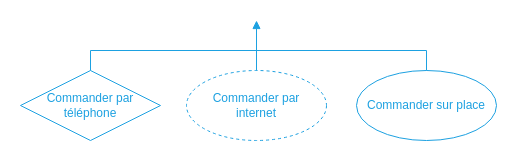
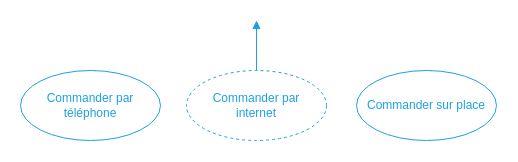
(260, 51) -> none
(91, 106) -> (91, 106)
